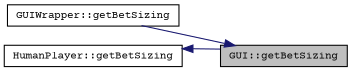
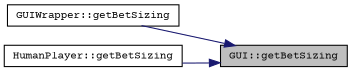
(207, 49) -> (196, 63)
